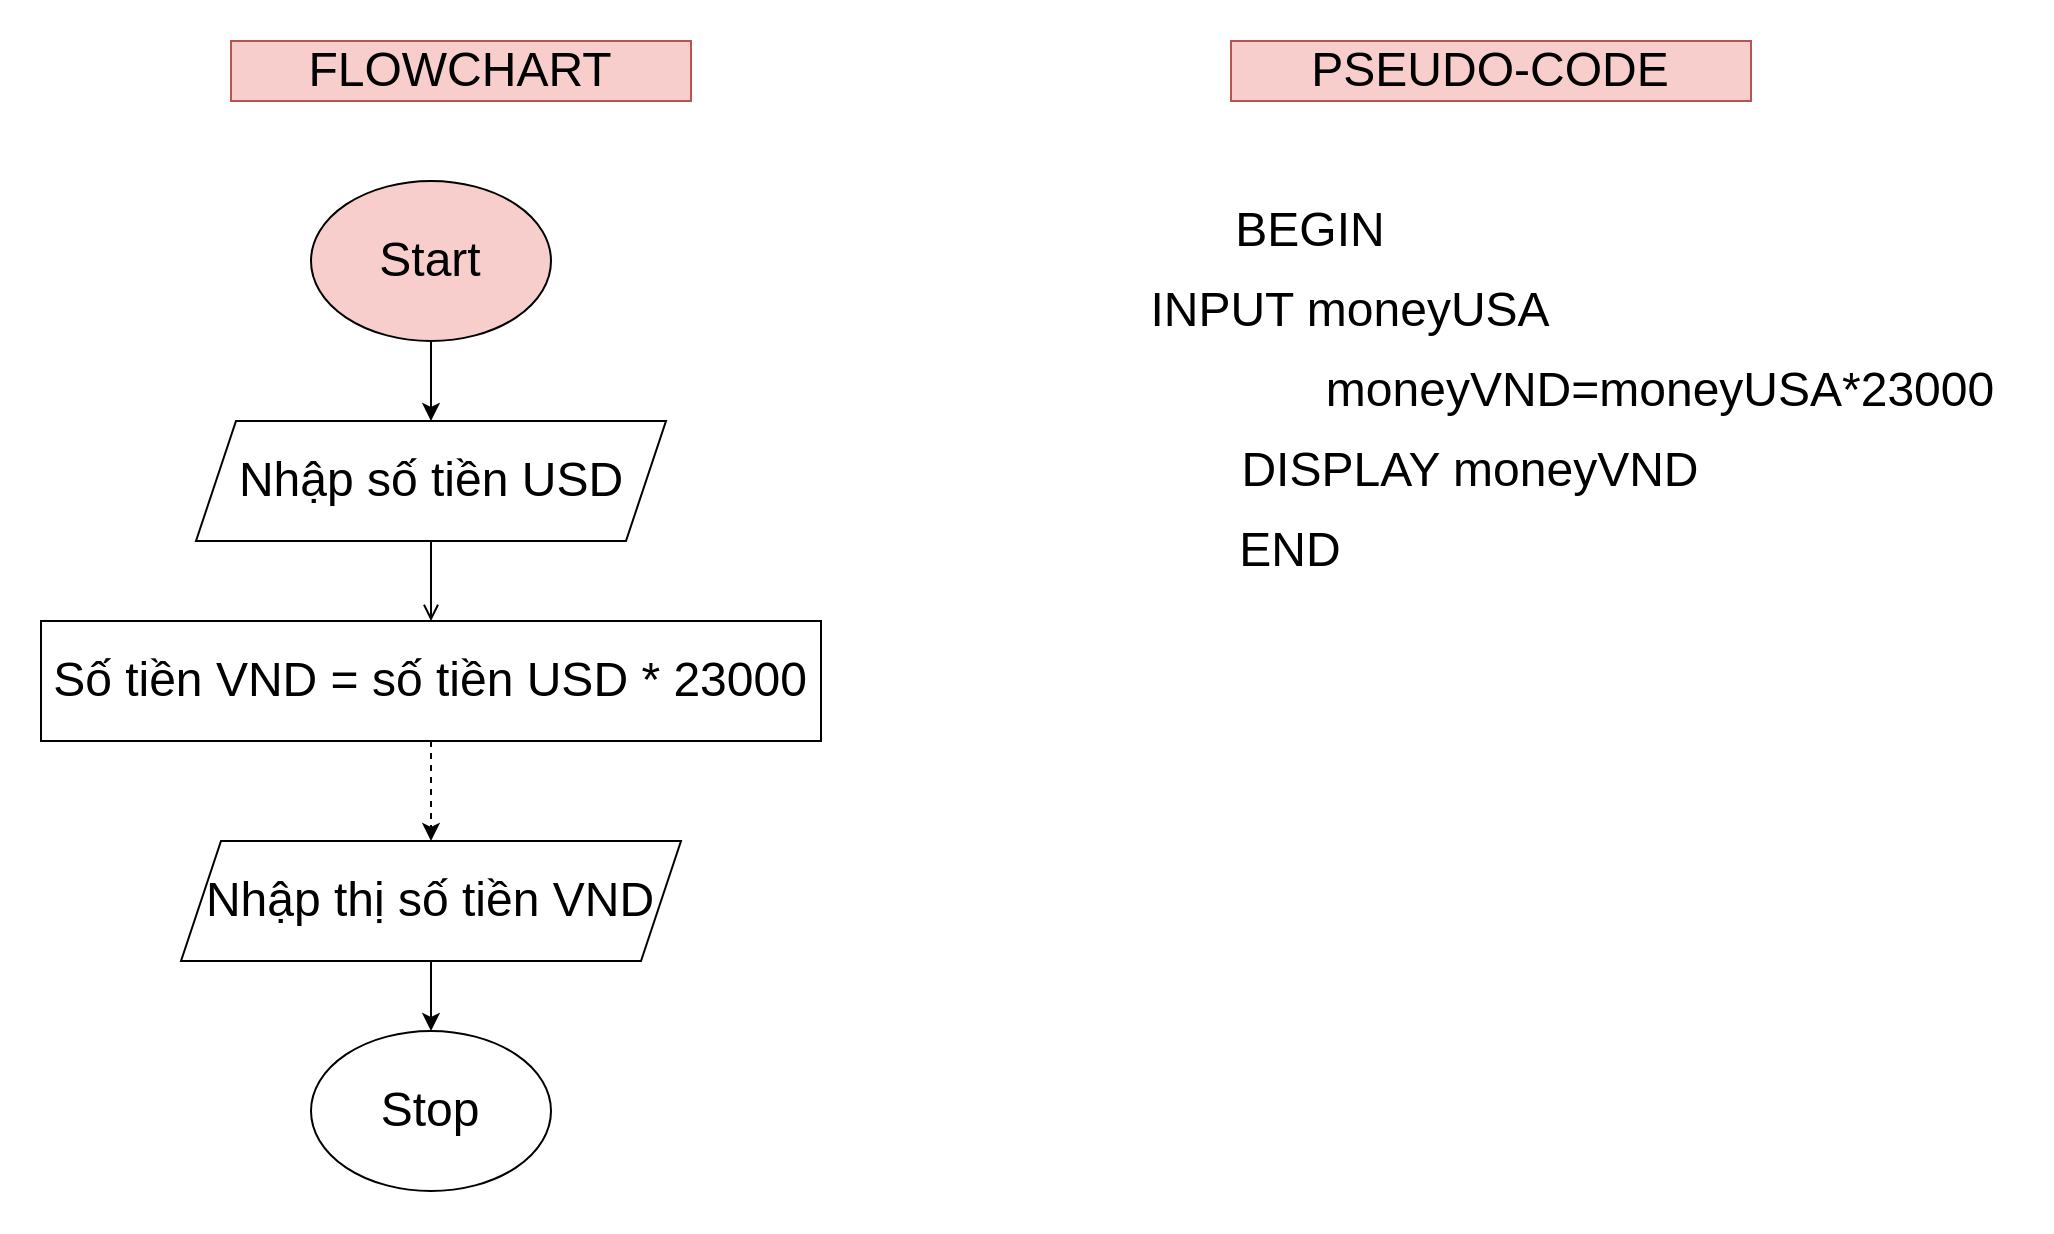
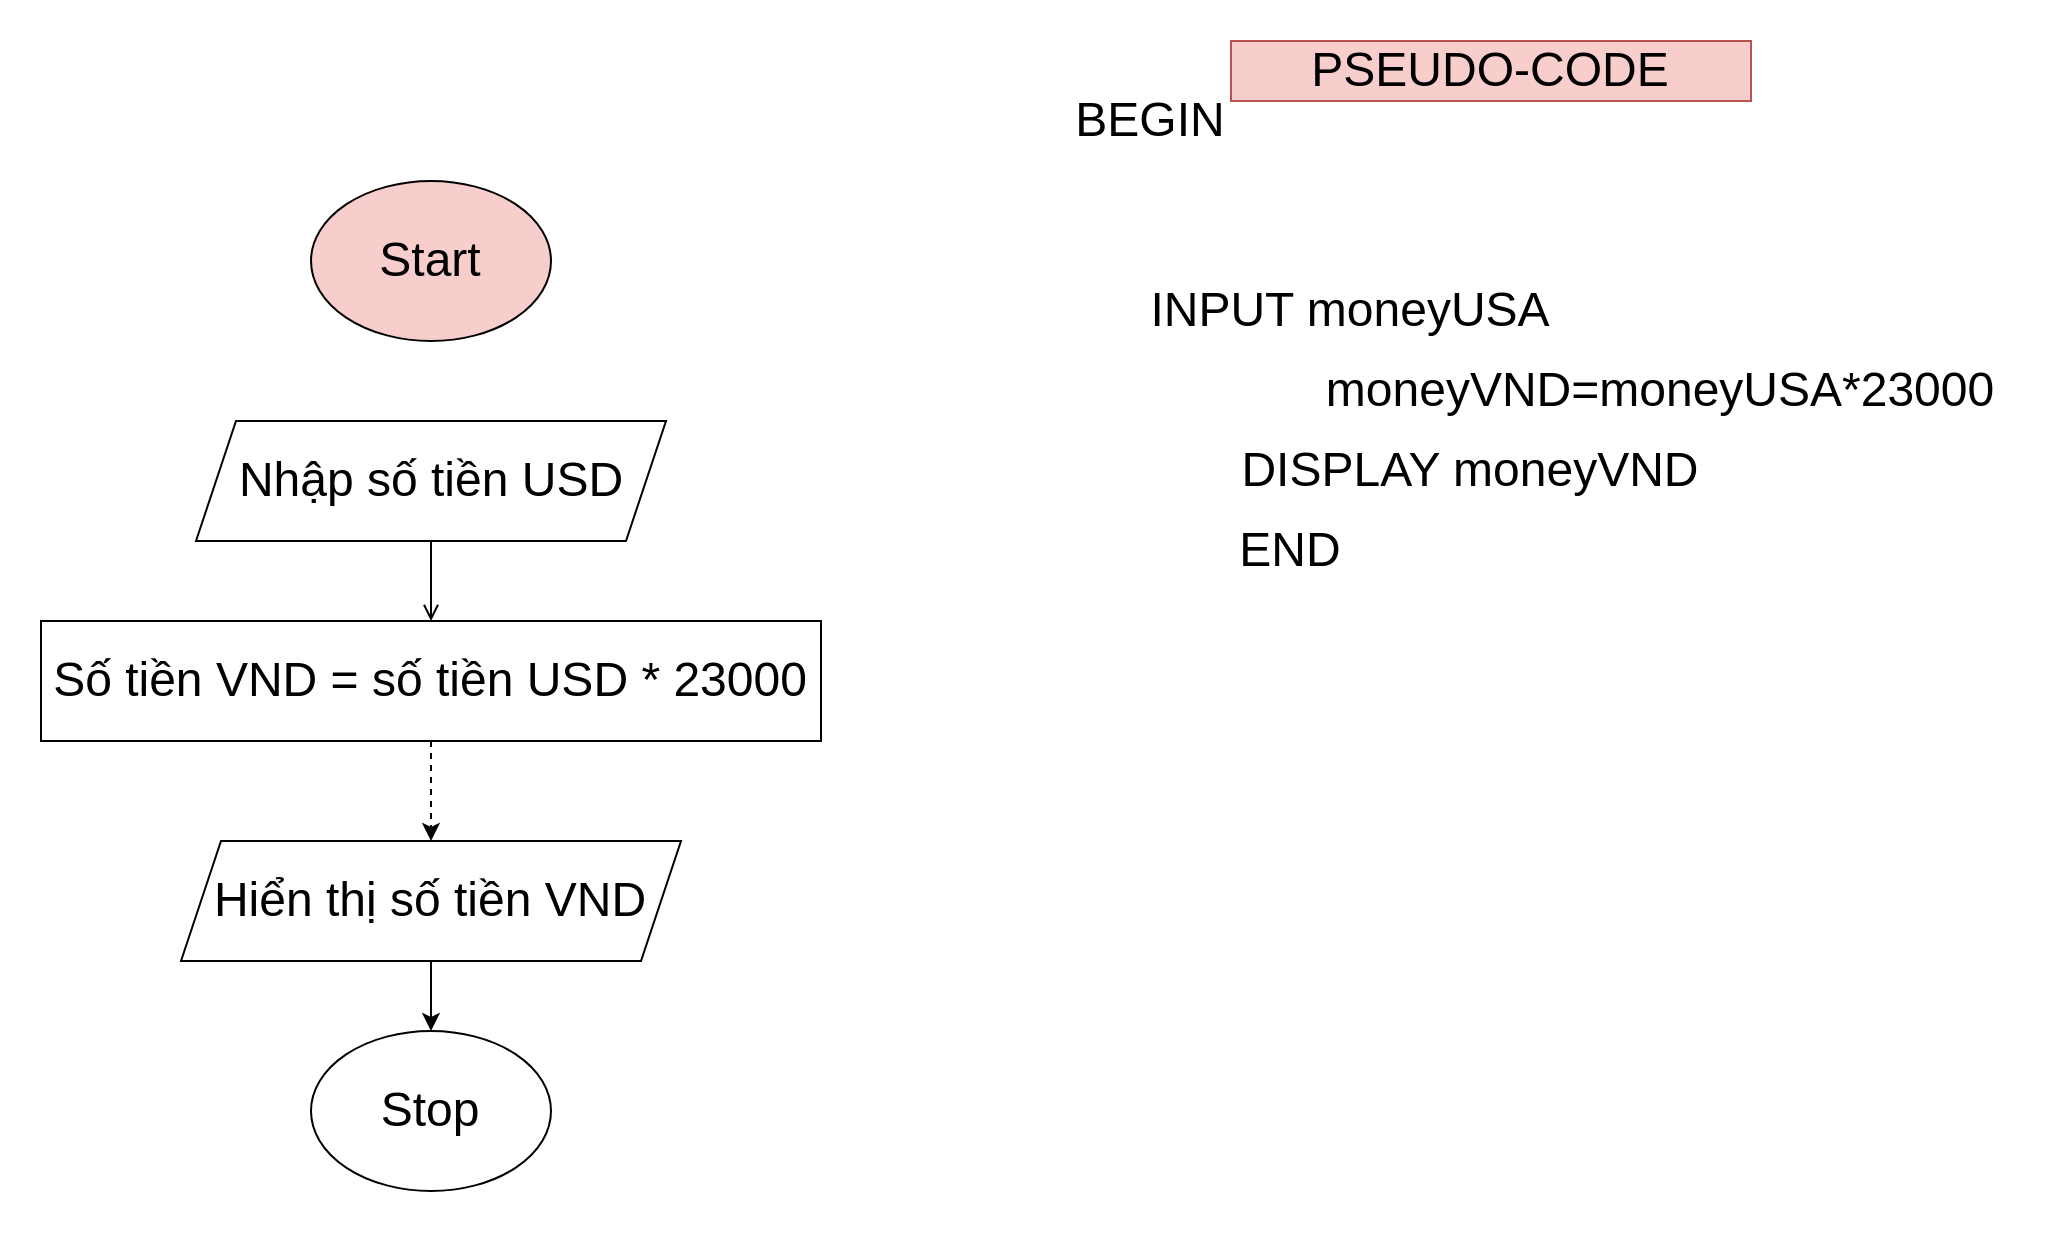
(461, 71) -> none
(1311, 231) -> (1151, 121)
(431, 374) -> none
(431, 901) -> (431, 901)
